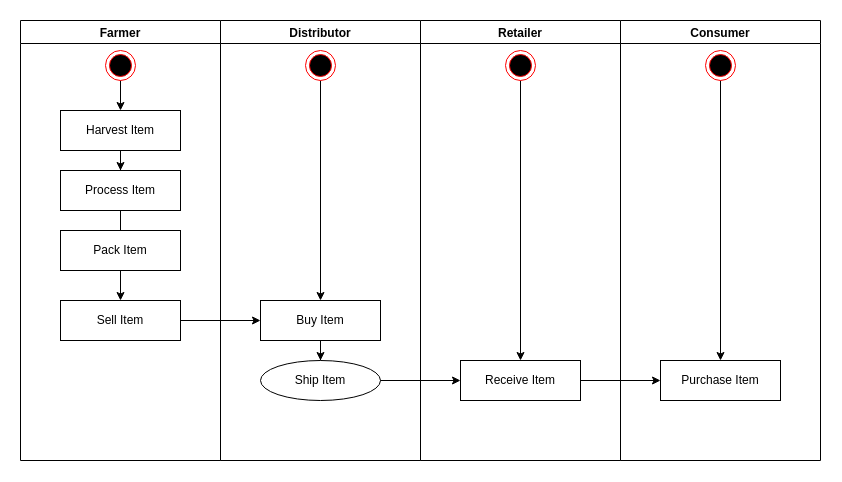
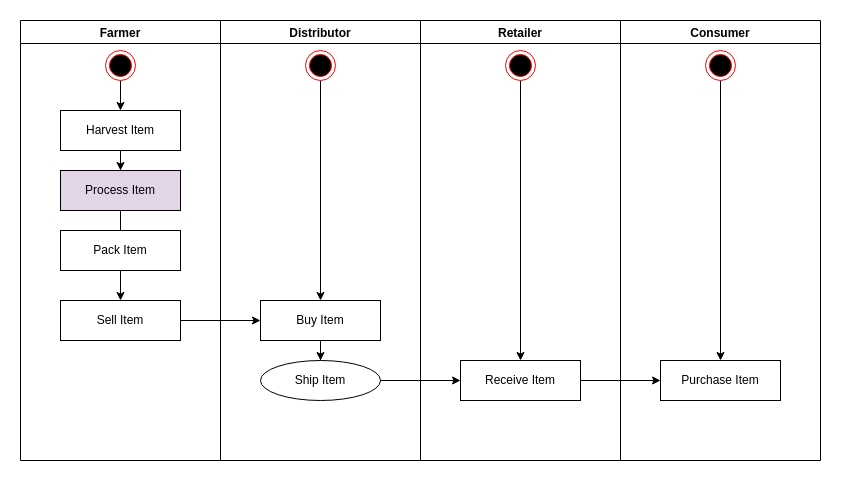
(121, 191) -> (121, 191)
